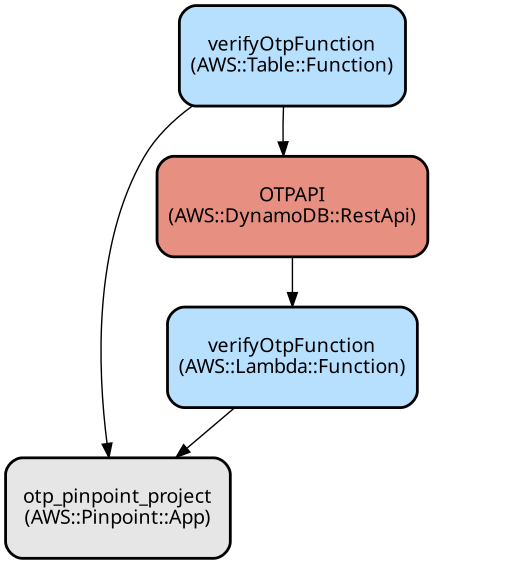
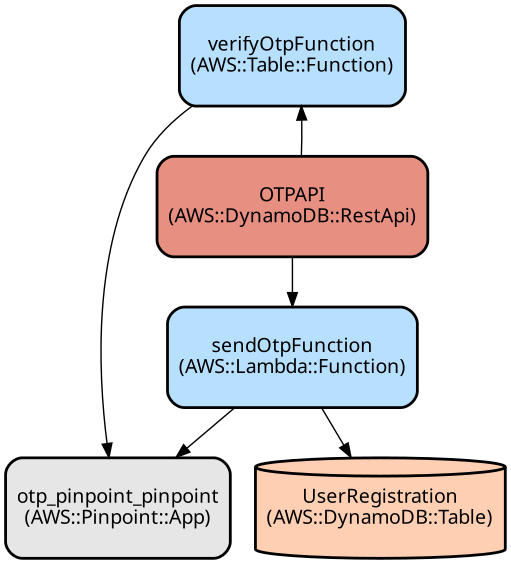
(283, 124) -> (302, 138)
(292, 357) -> (292, 357)
(118, 508) -> (118, 508)
none -> (380, 508)
